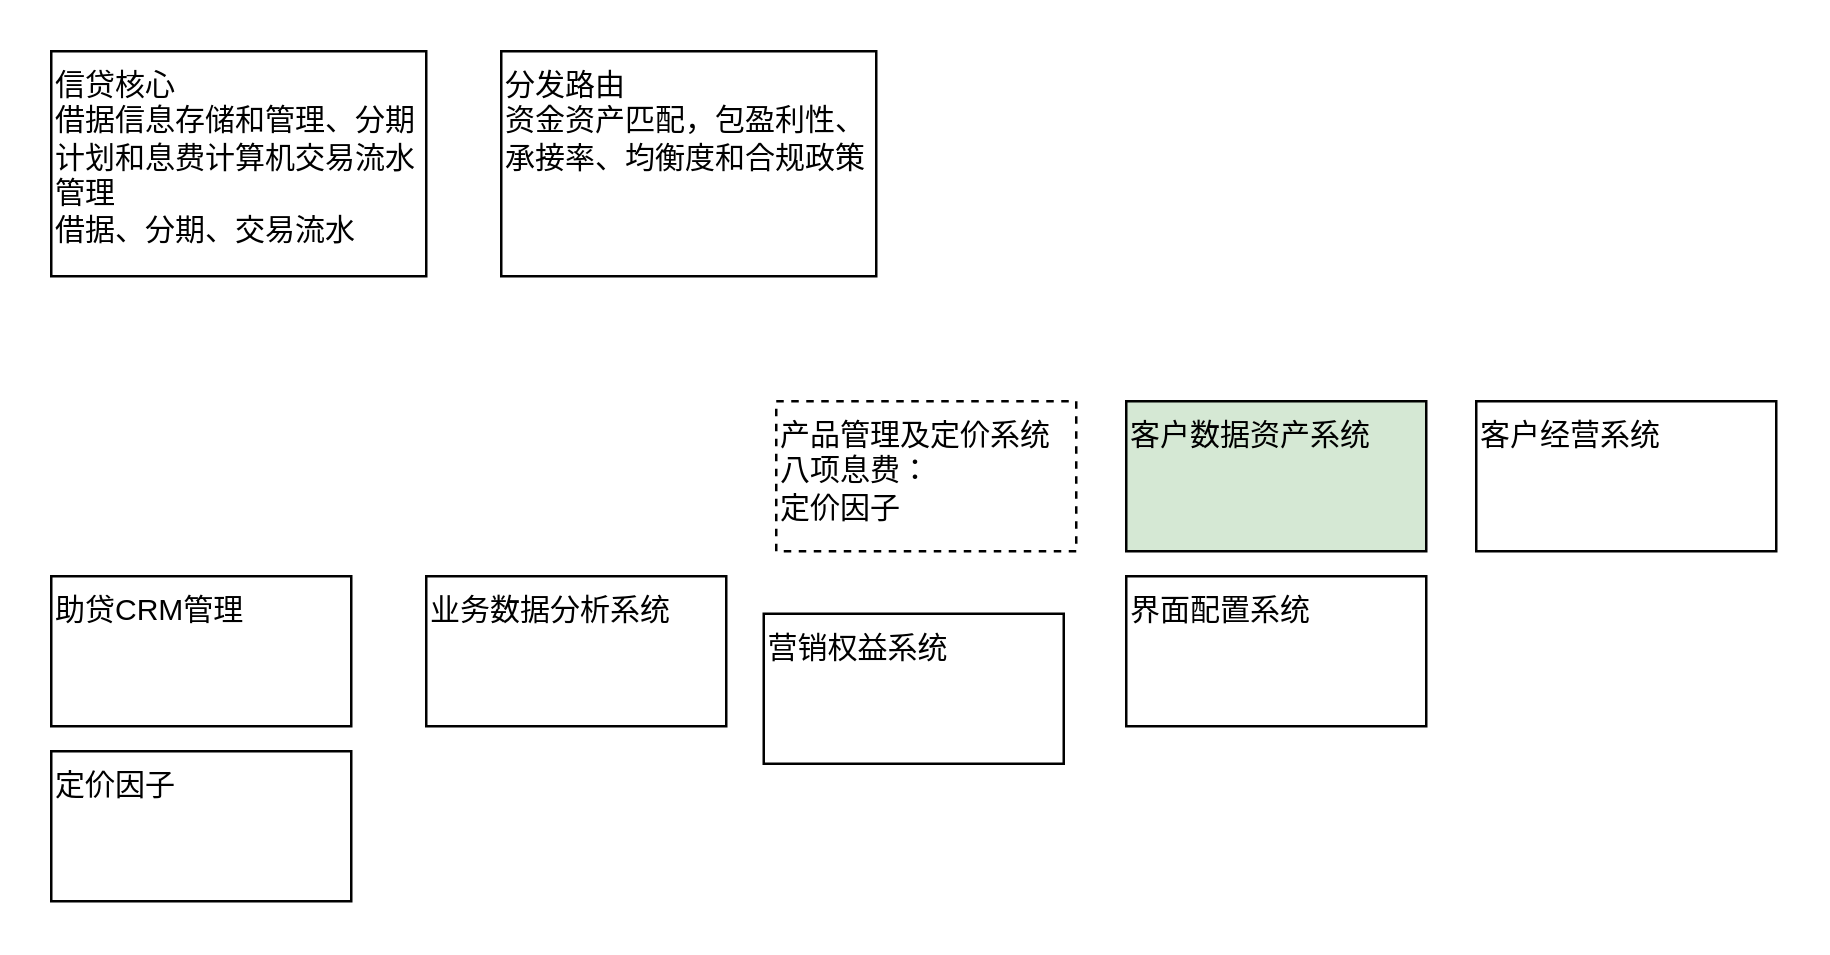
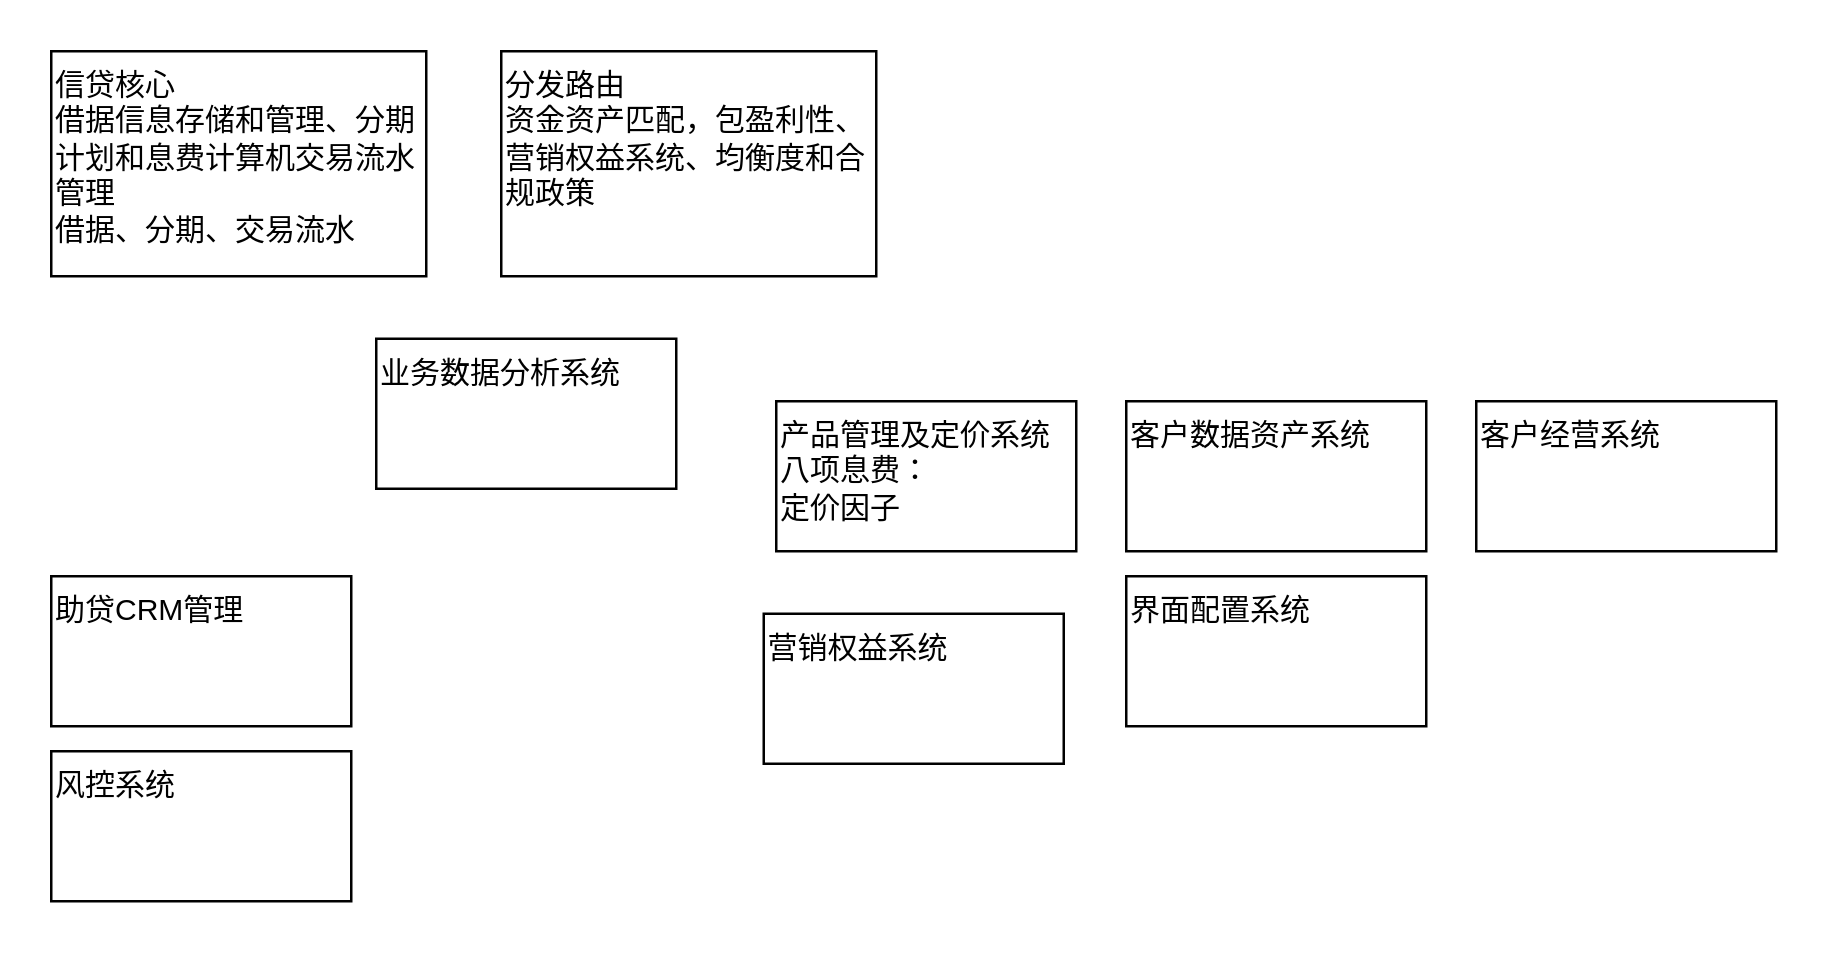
(691, 123) -> (691, 141)
(926, 476) -> (926, 476)
(1276, 476) -> (1276, 476)
(576, 651) -> (526, 414)
(116, 787) -> (116, 787)
